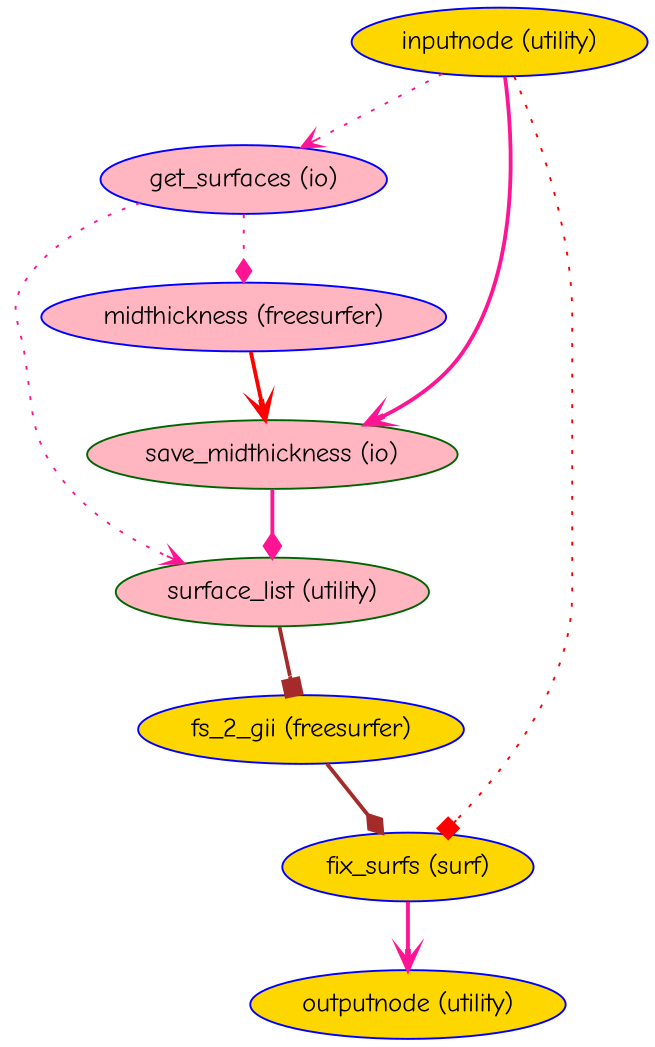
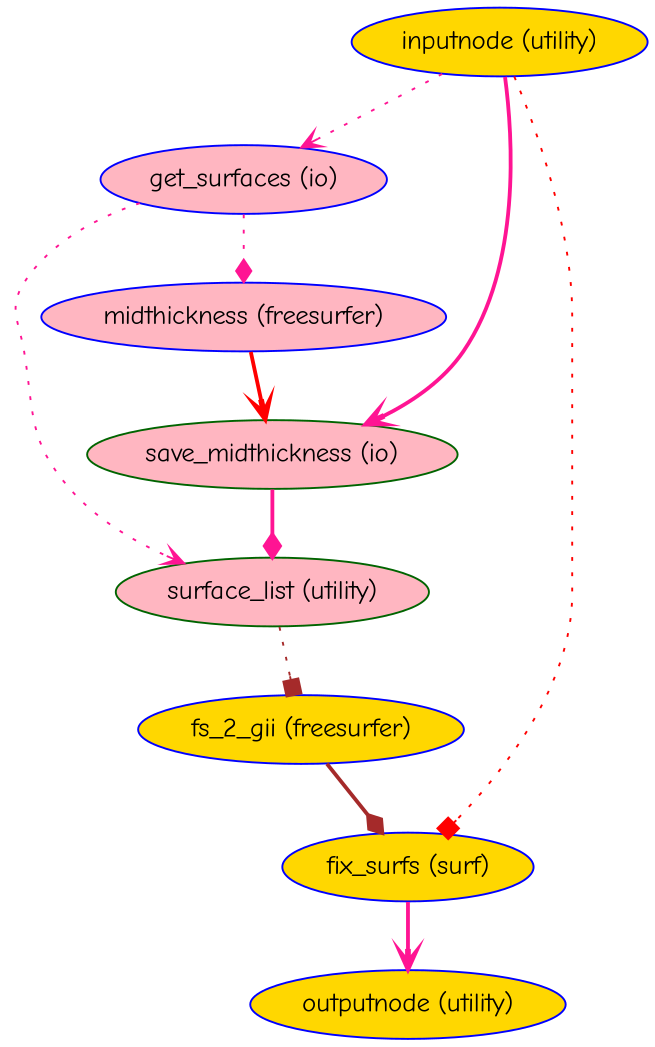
(285, 651) -> (285, 651)
